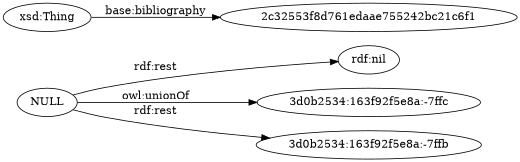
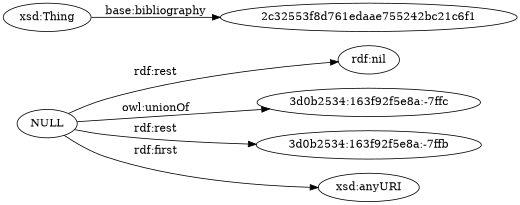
none -> (369, 187)
